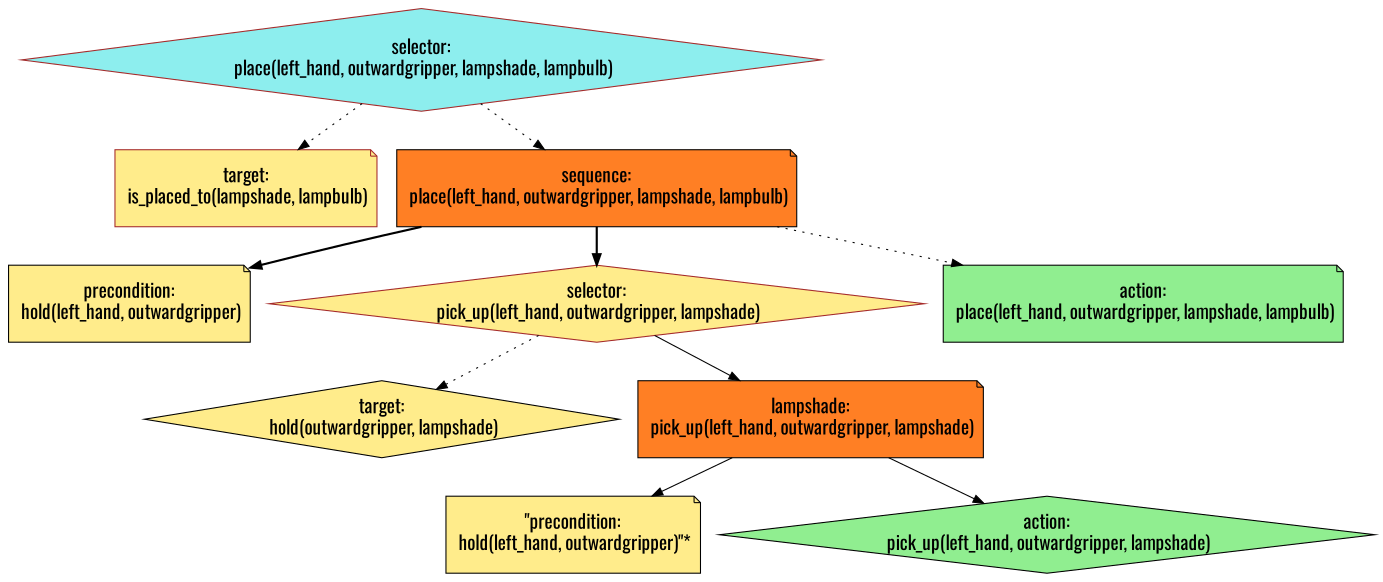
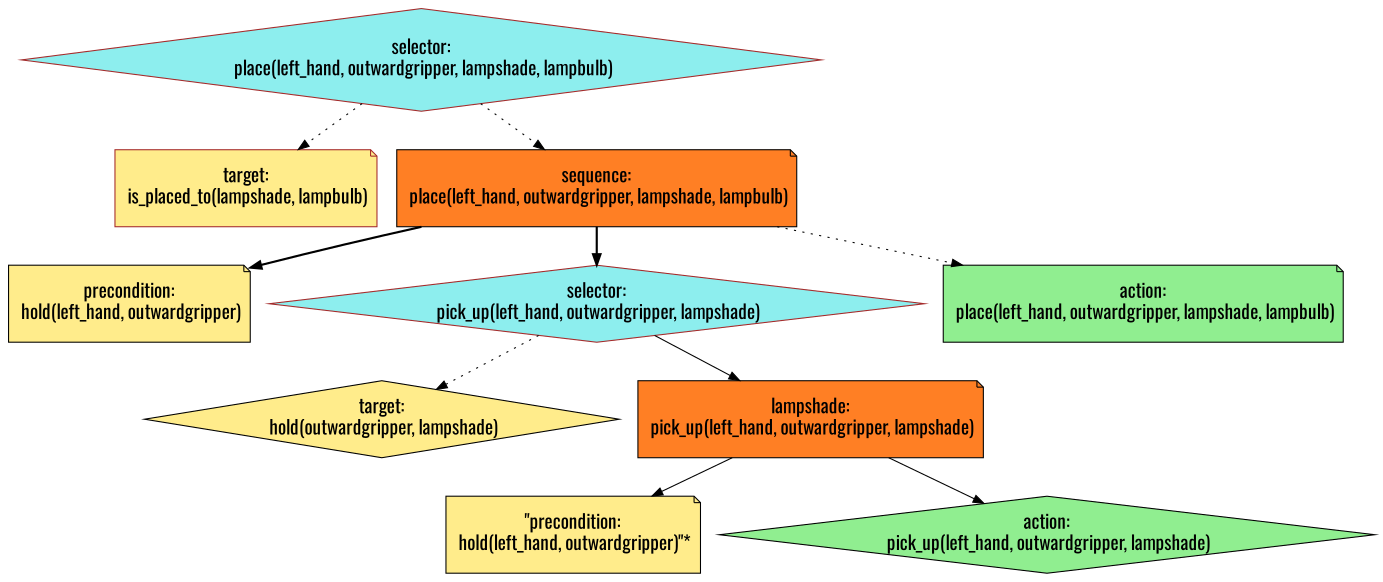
(597, 304) -> (597, 304)
